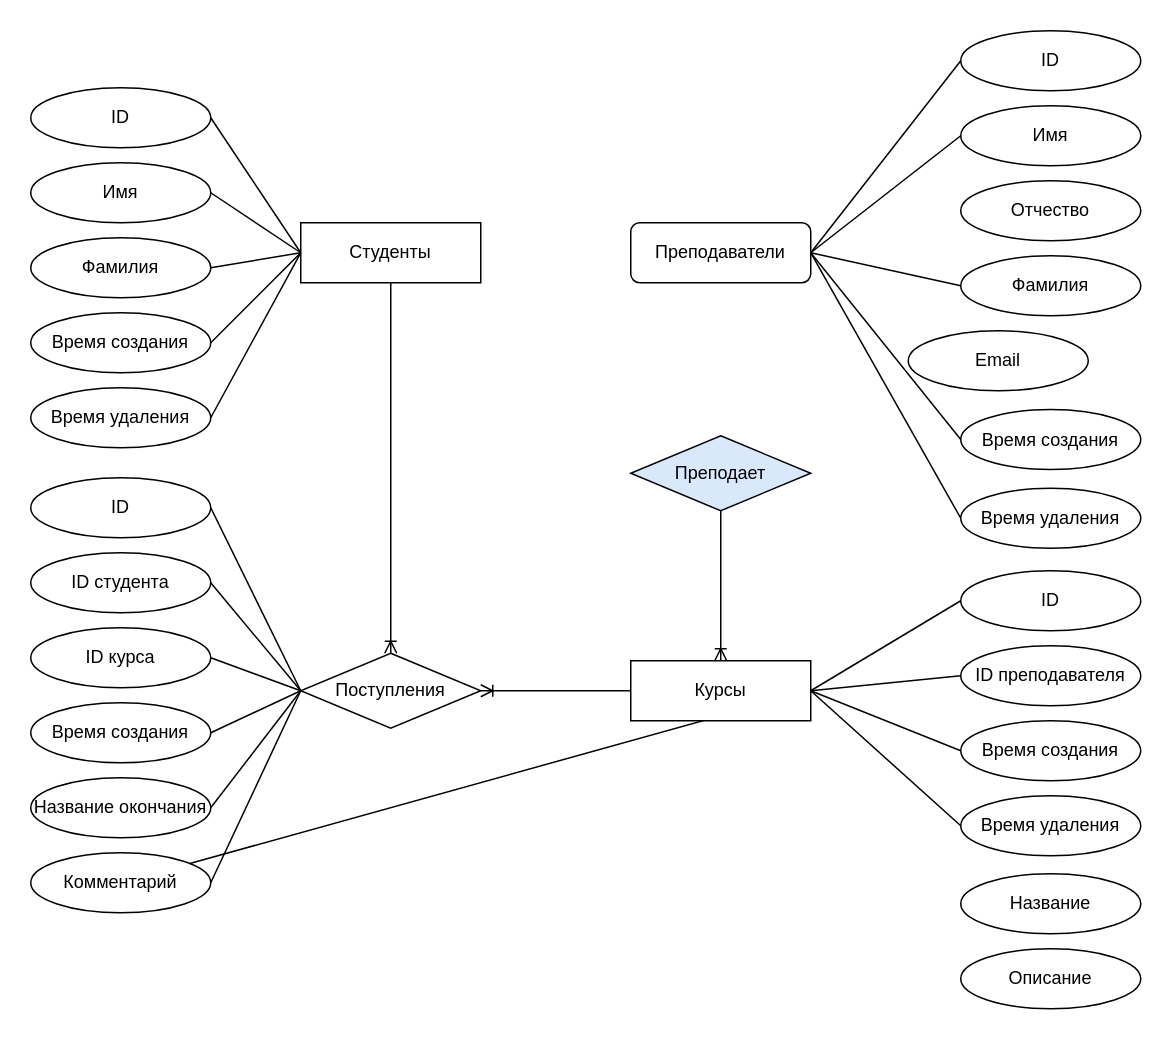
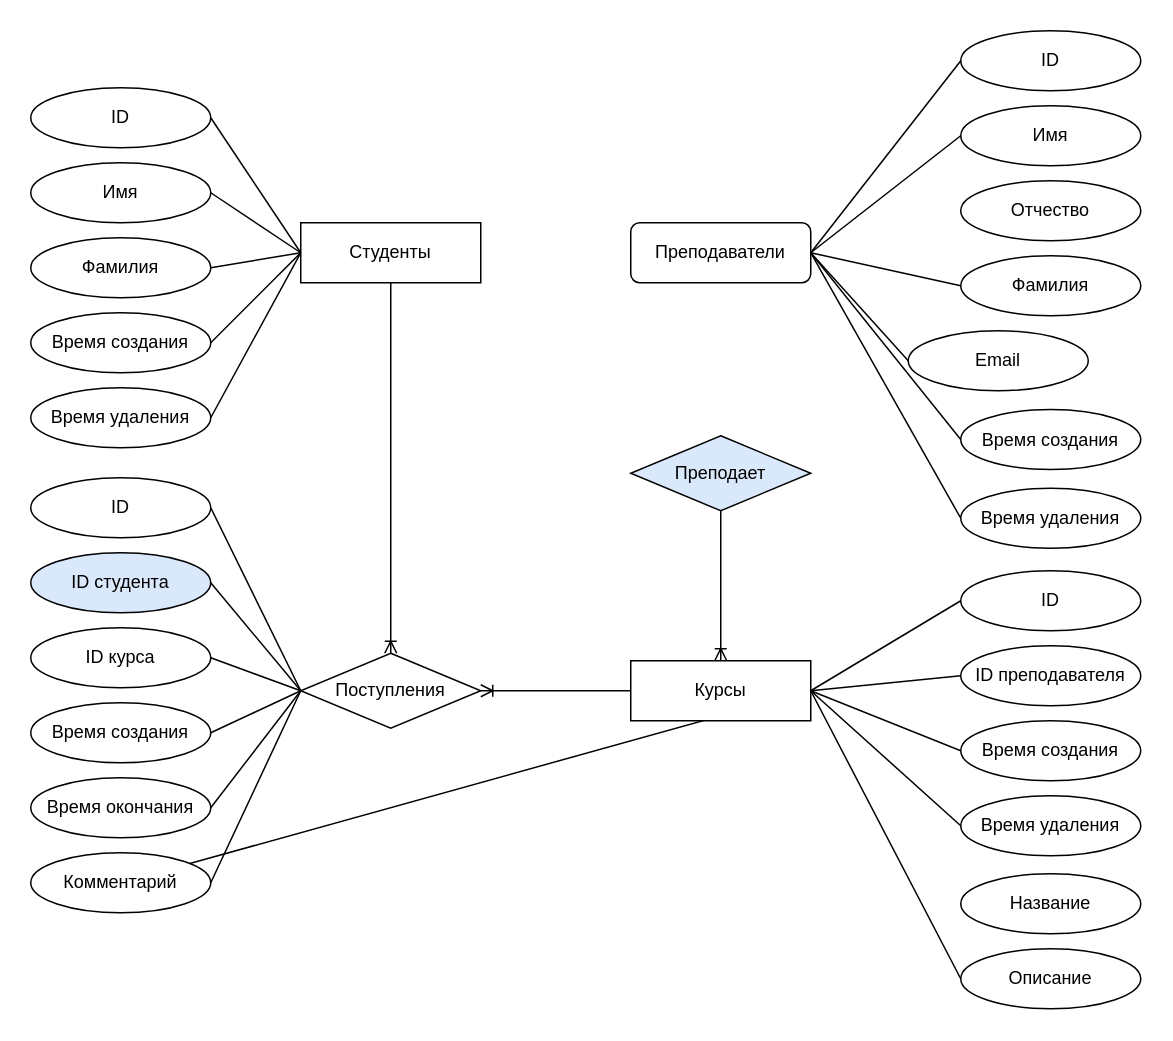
none -> (872, 321)
(121, 583) -> (121, 583)
(121, 808) -> (121, 808)
none -> (887, 837)
